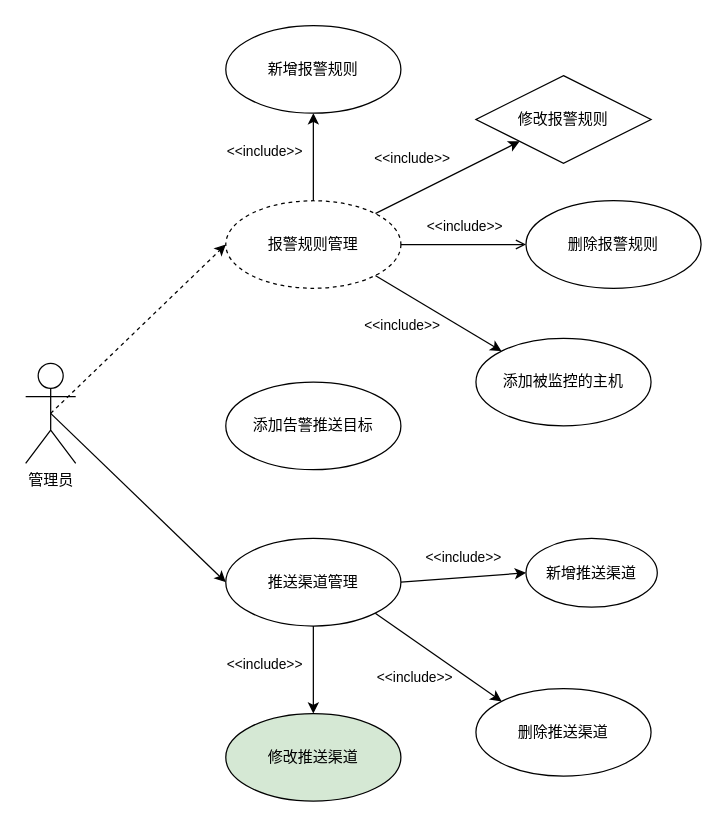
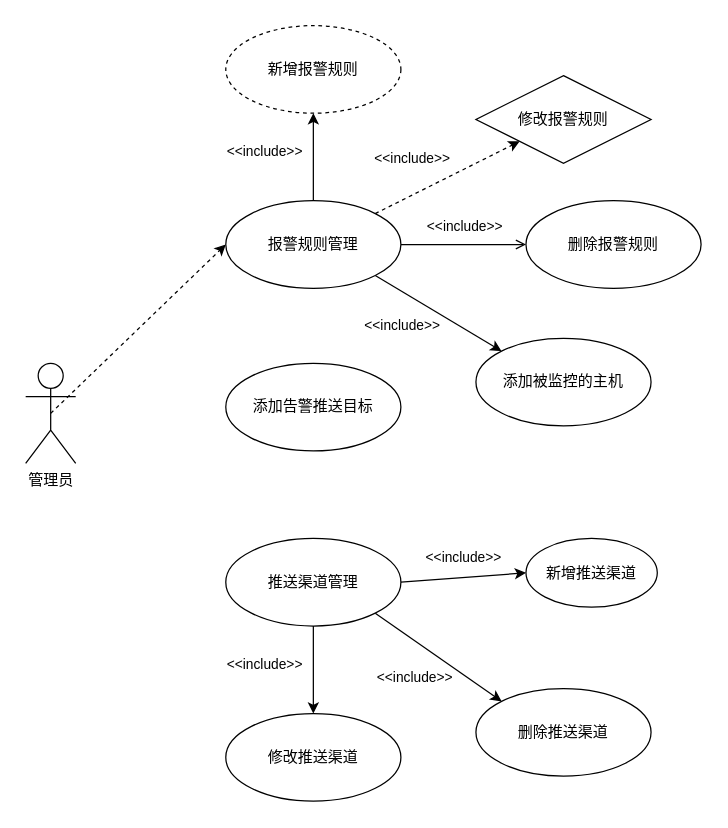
(313, 69) -> (313, 69)
(443, 179) -> (443, 179)
(313, 244) -> (313, 244)
(313, 426) -> (313, 407)
(136, 496) -> none
(313, 757) -> (313, 757)
